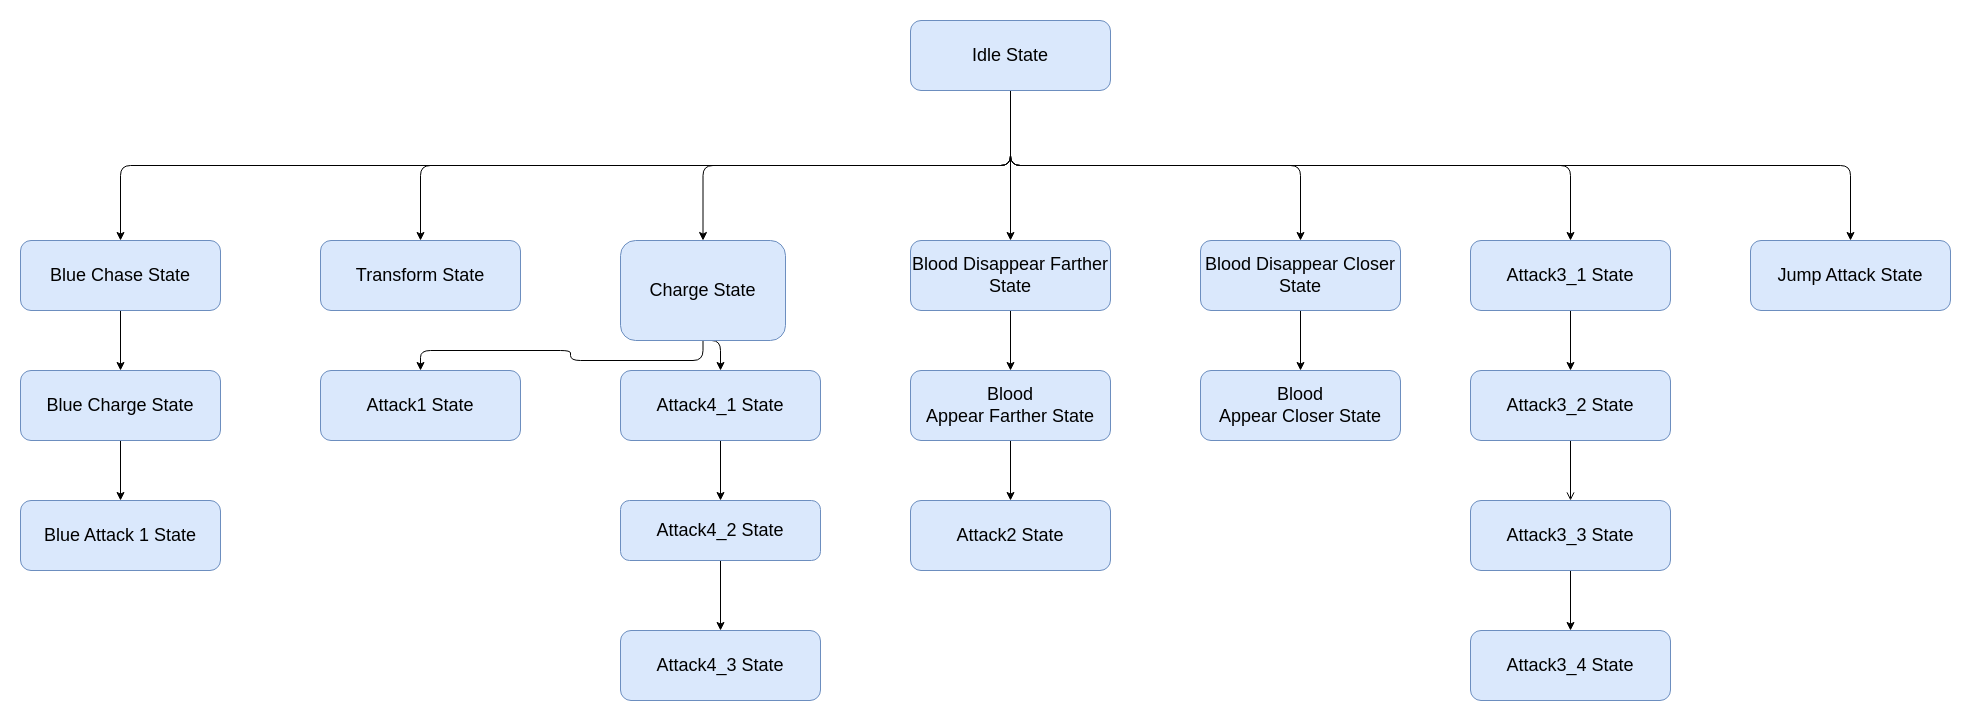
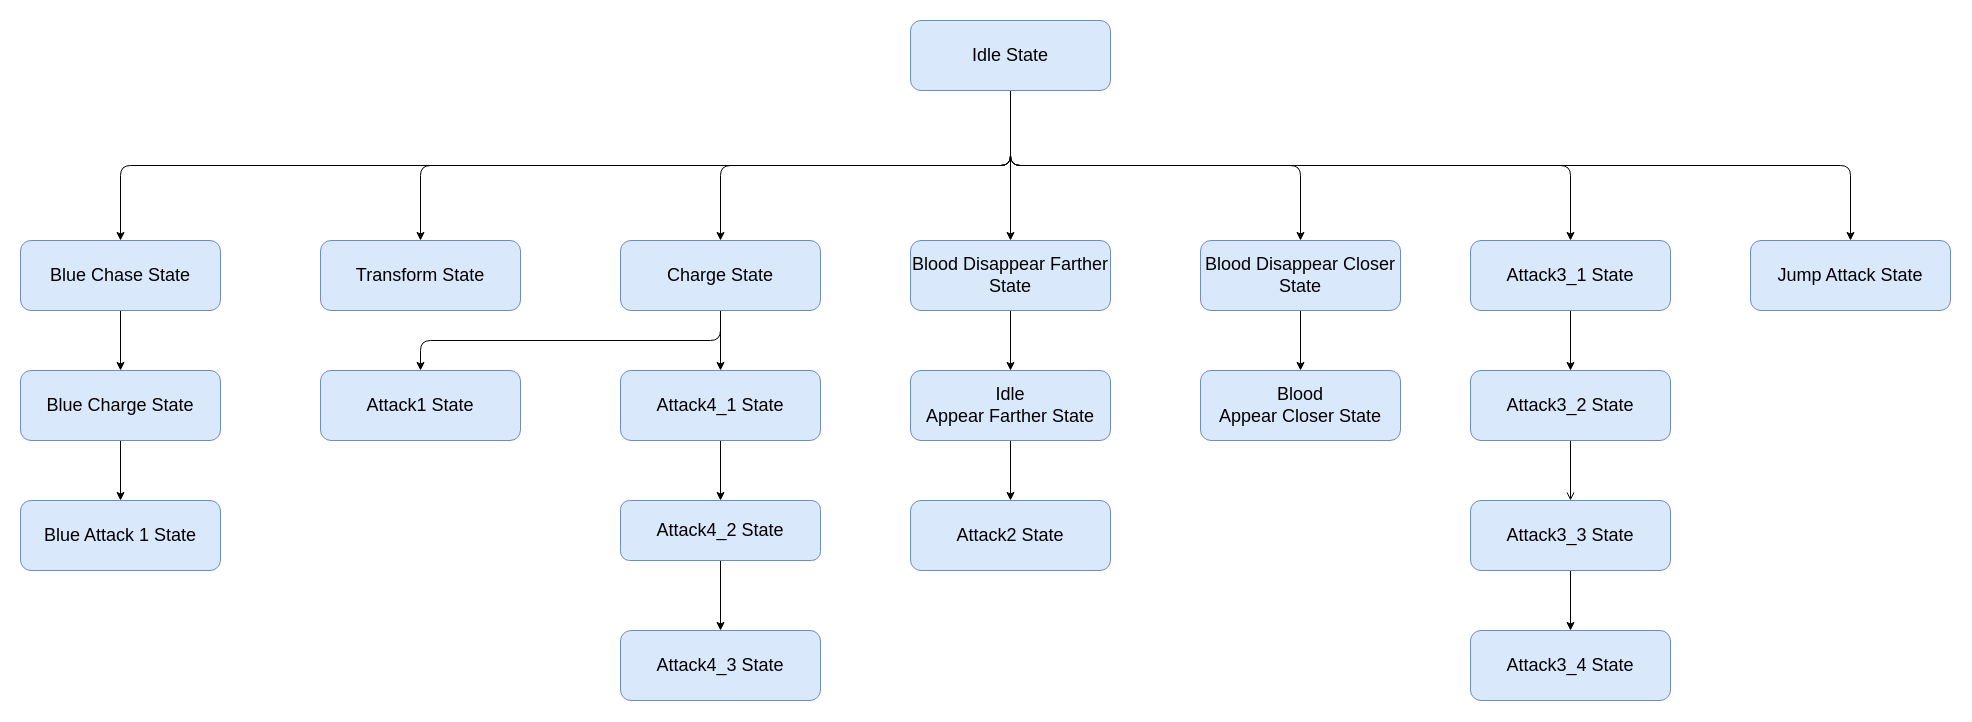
(703, 291) -> (721, 276)
(1011, 406) -> (1011, 406)
